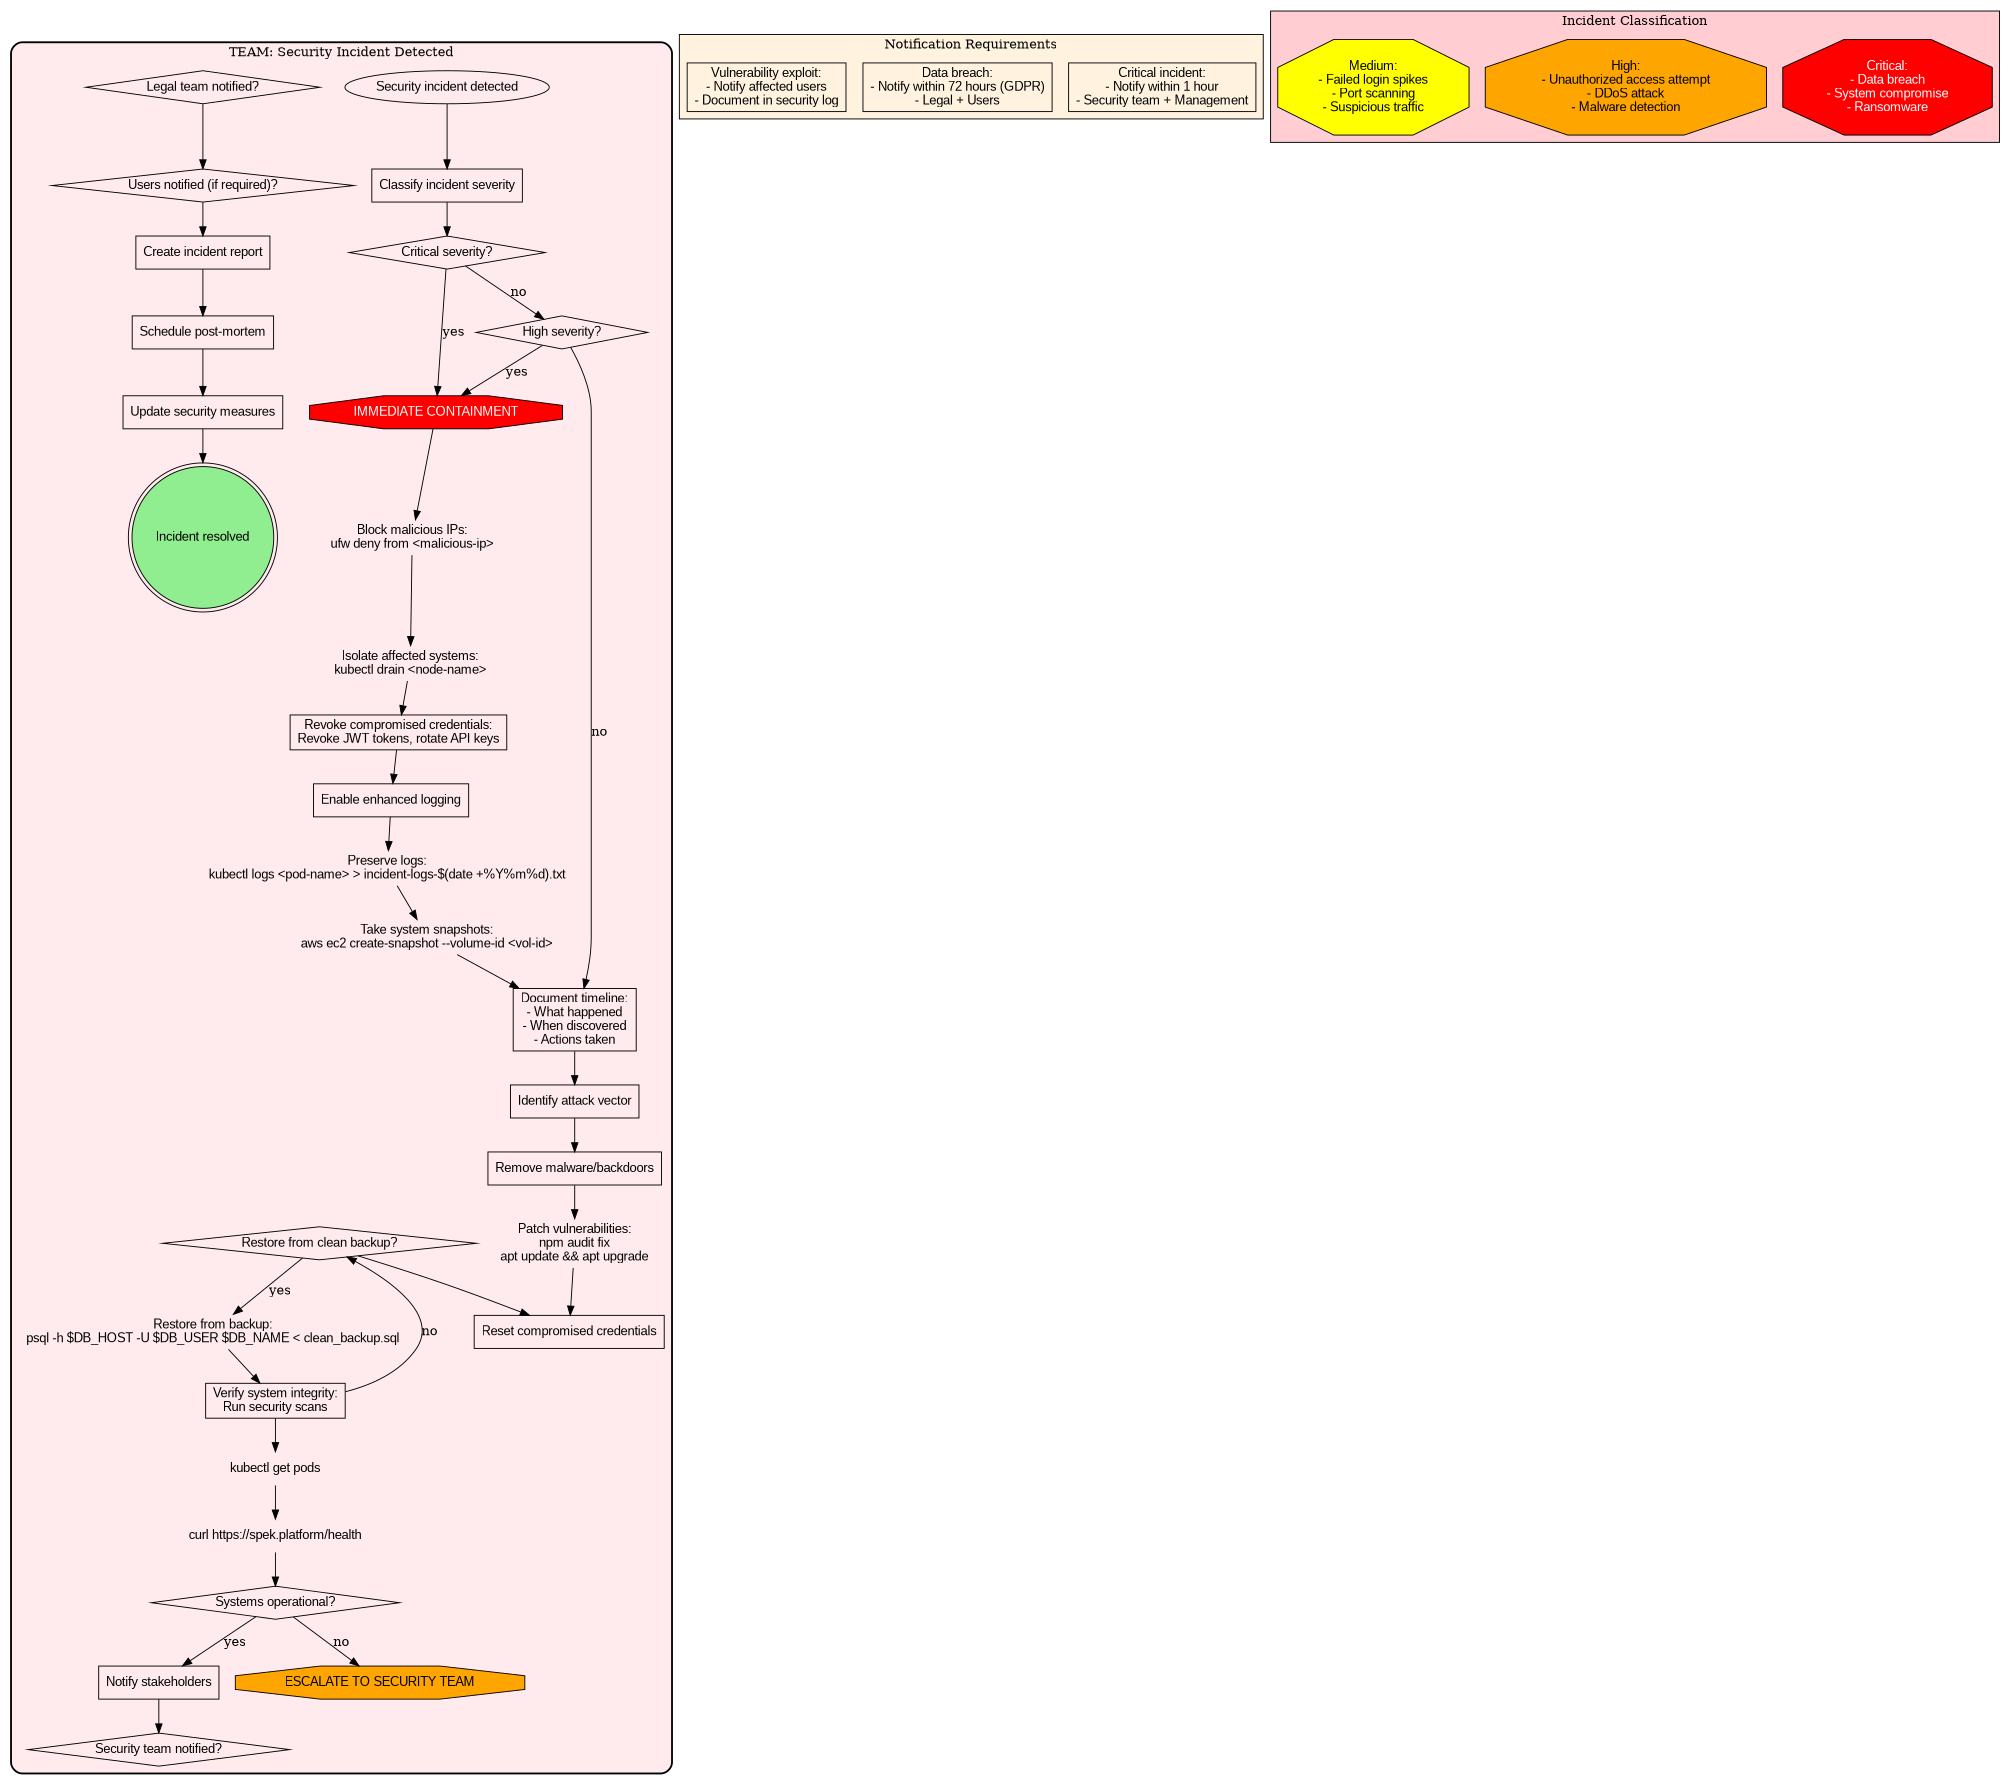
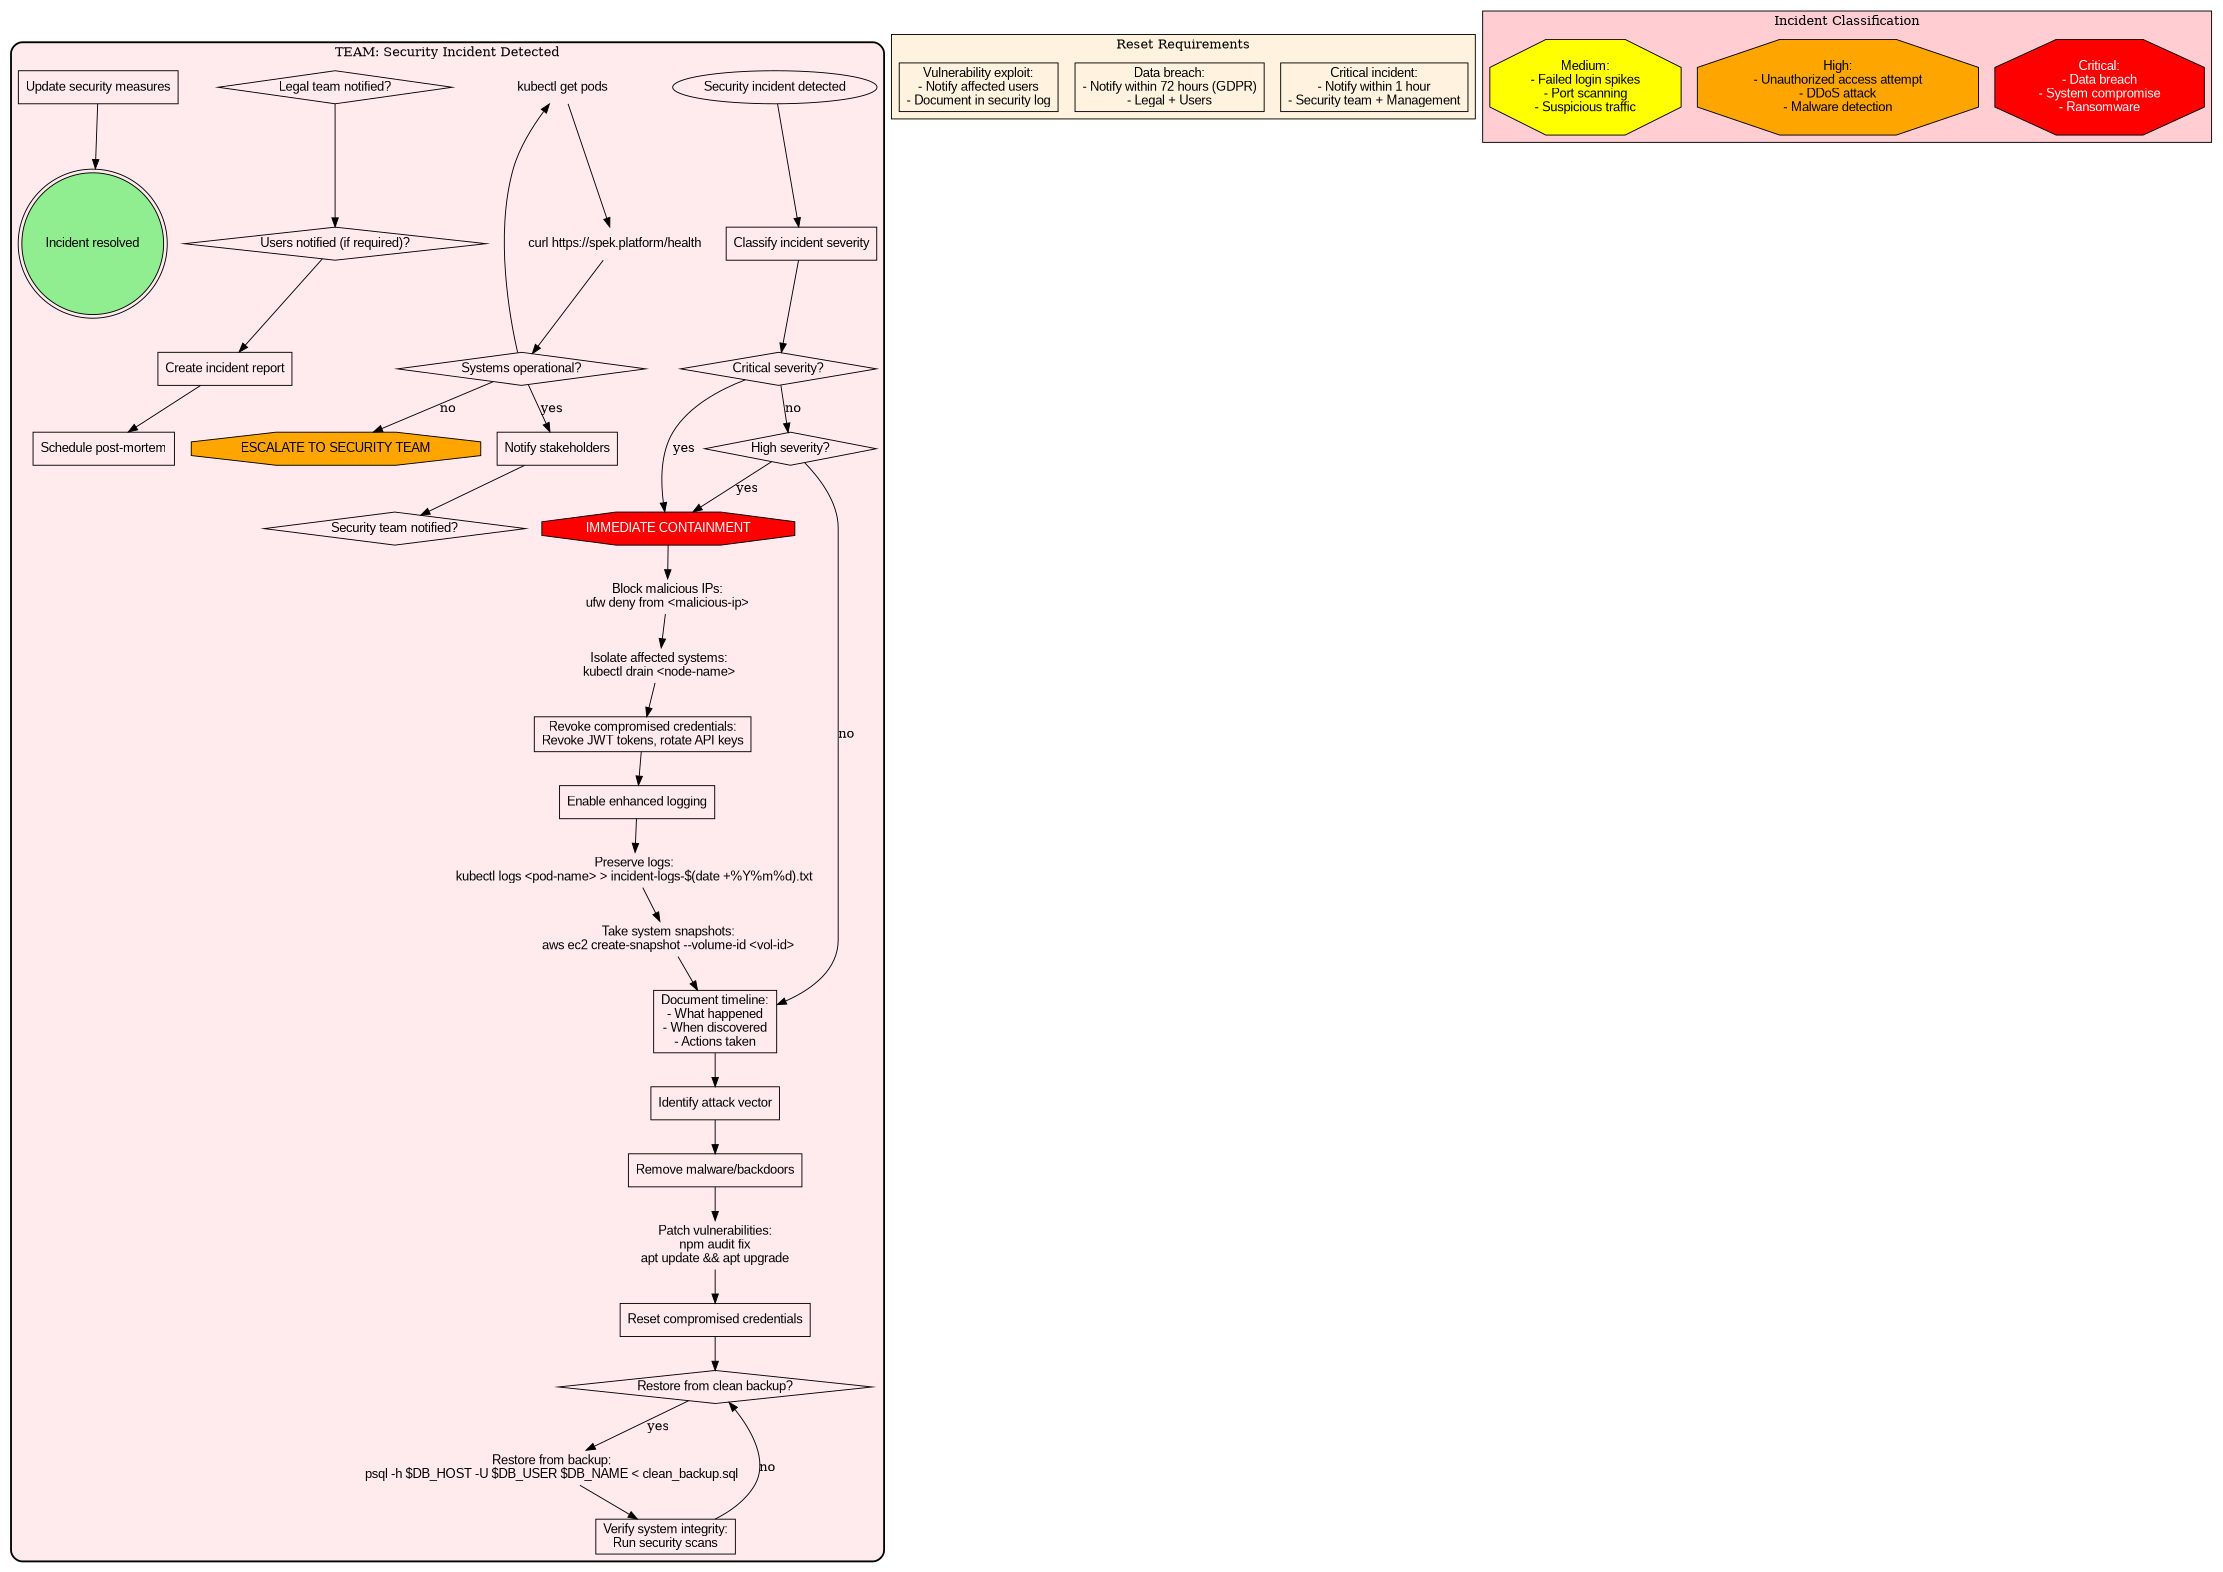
(971, 45) -> (1183, 45)
(203, 368) -> none
(440, 1282) -> (715, 1349)
(275, 1430) -> (505, 228)
